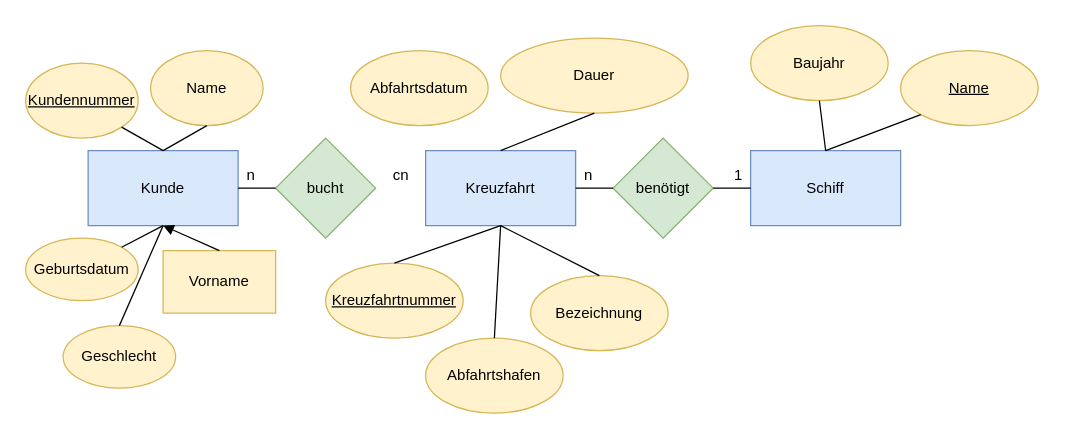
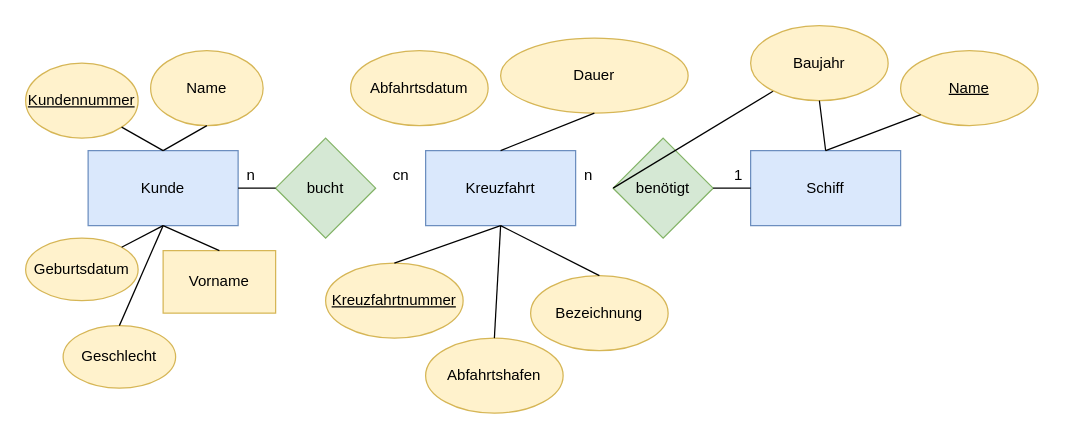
(595, 188) -> (693, 140)
(173, 230) -> (170, 228)
